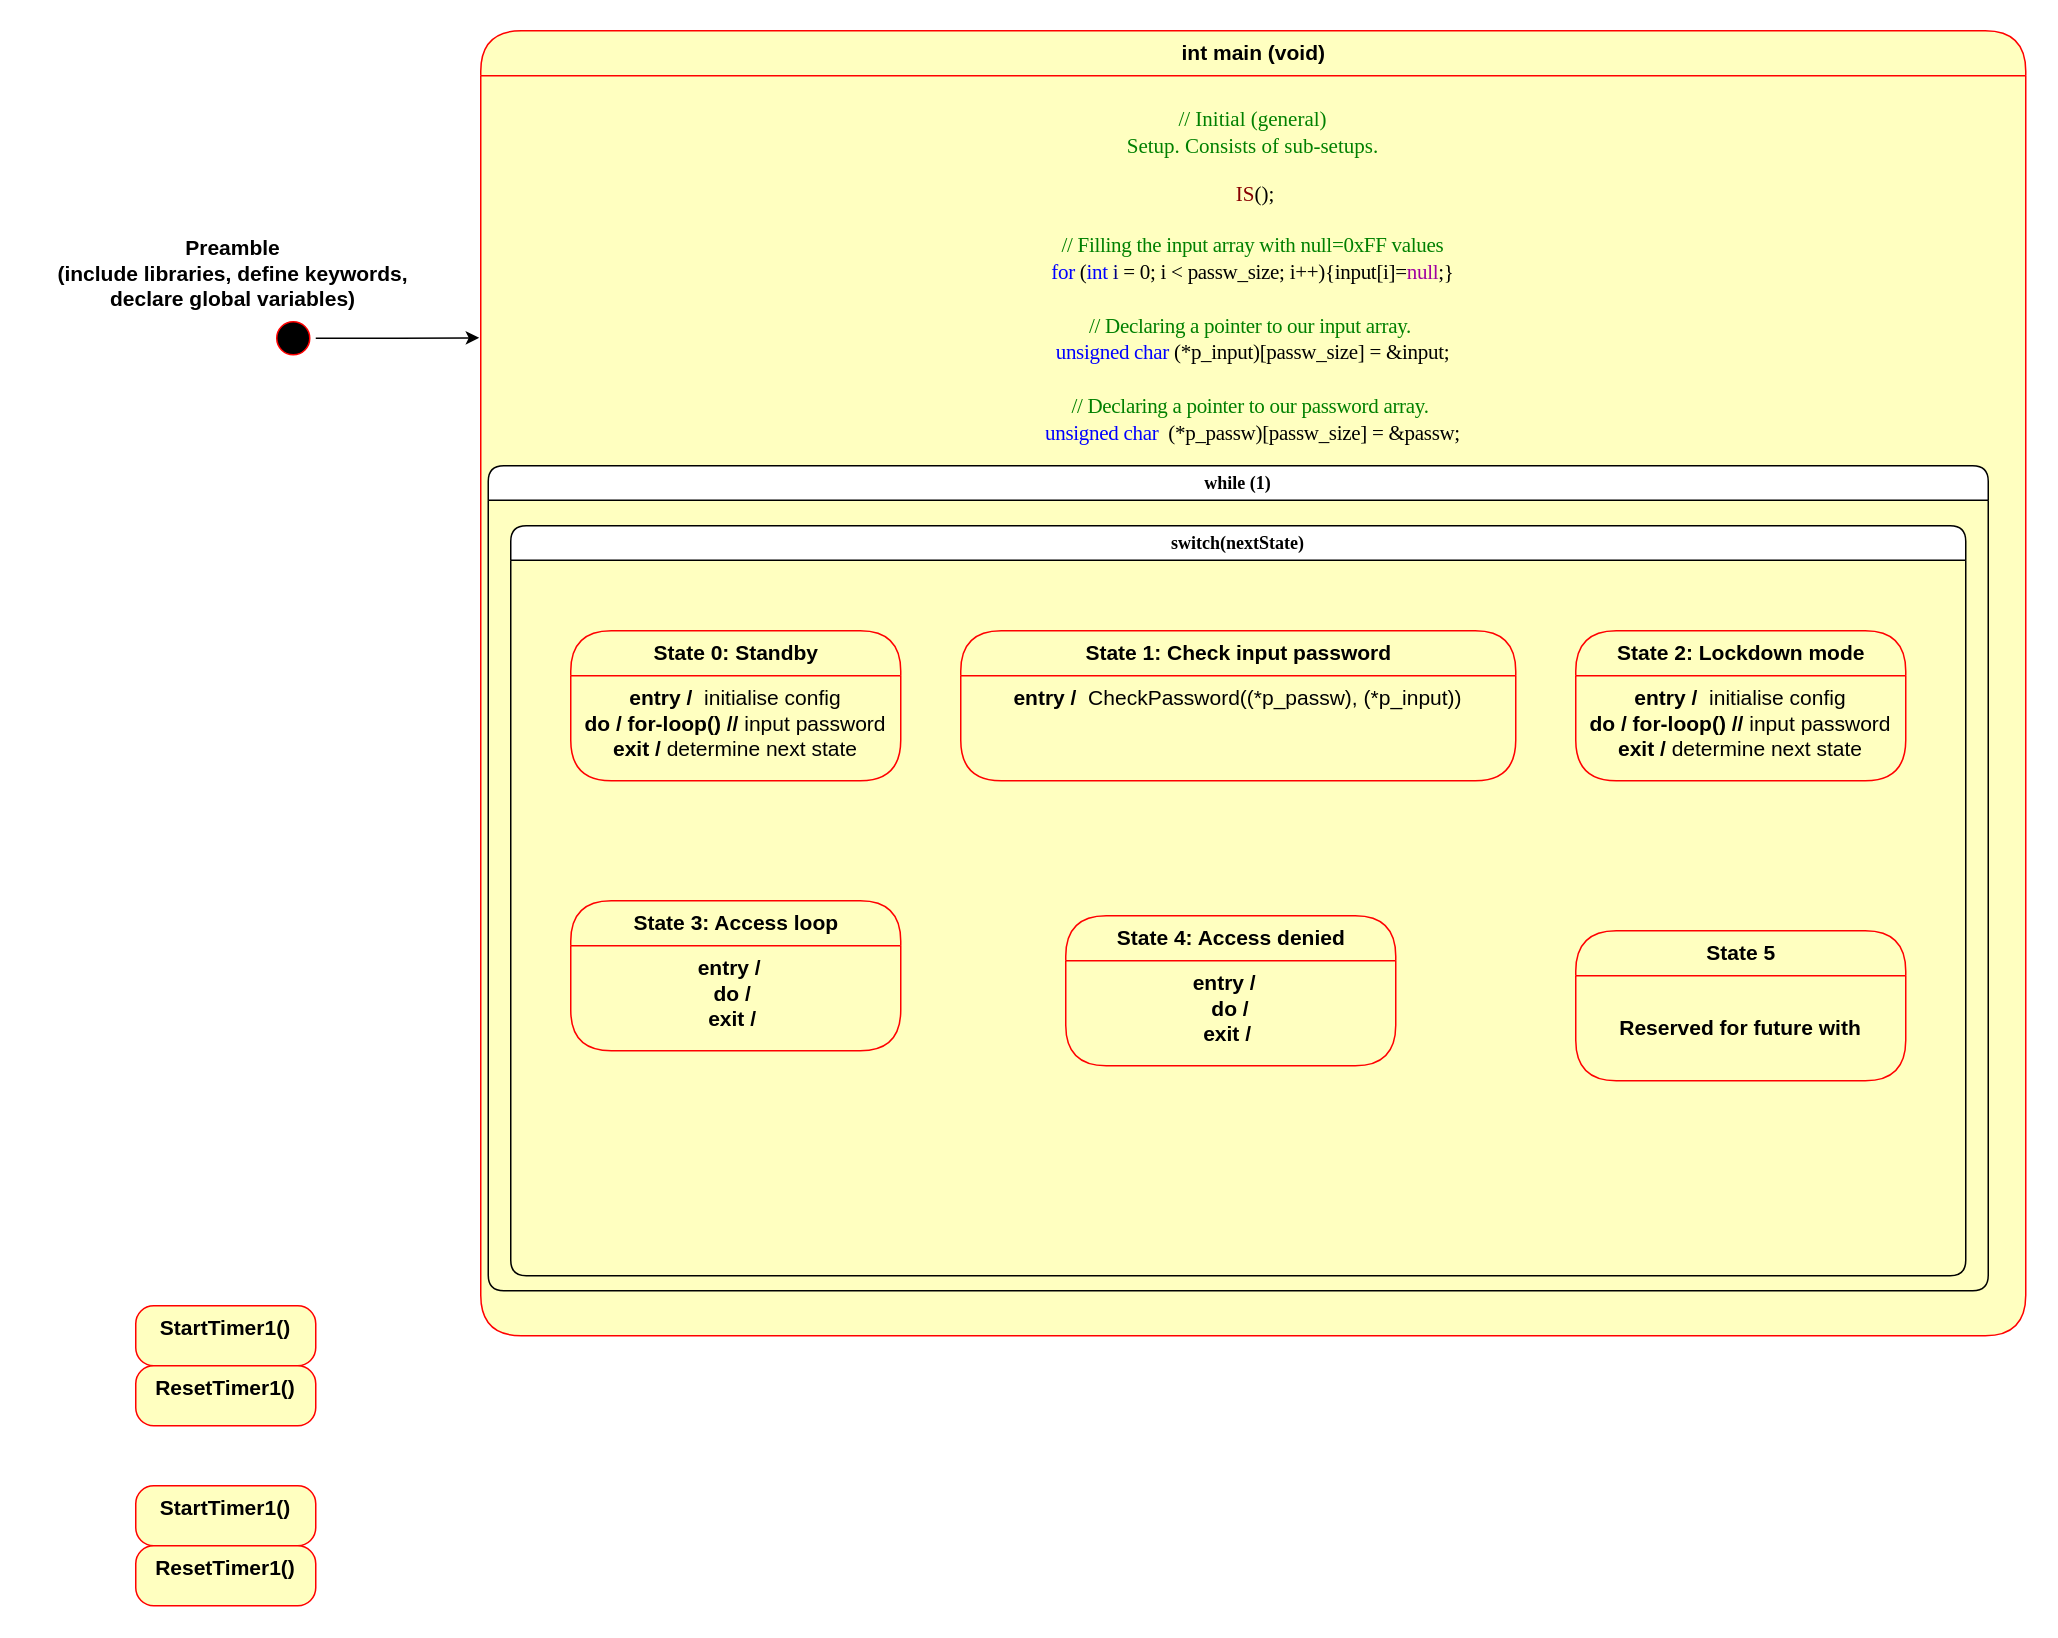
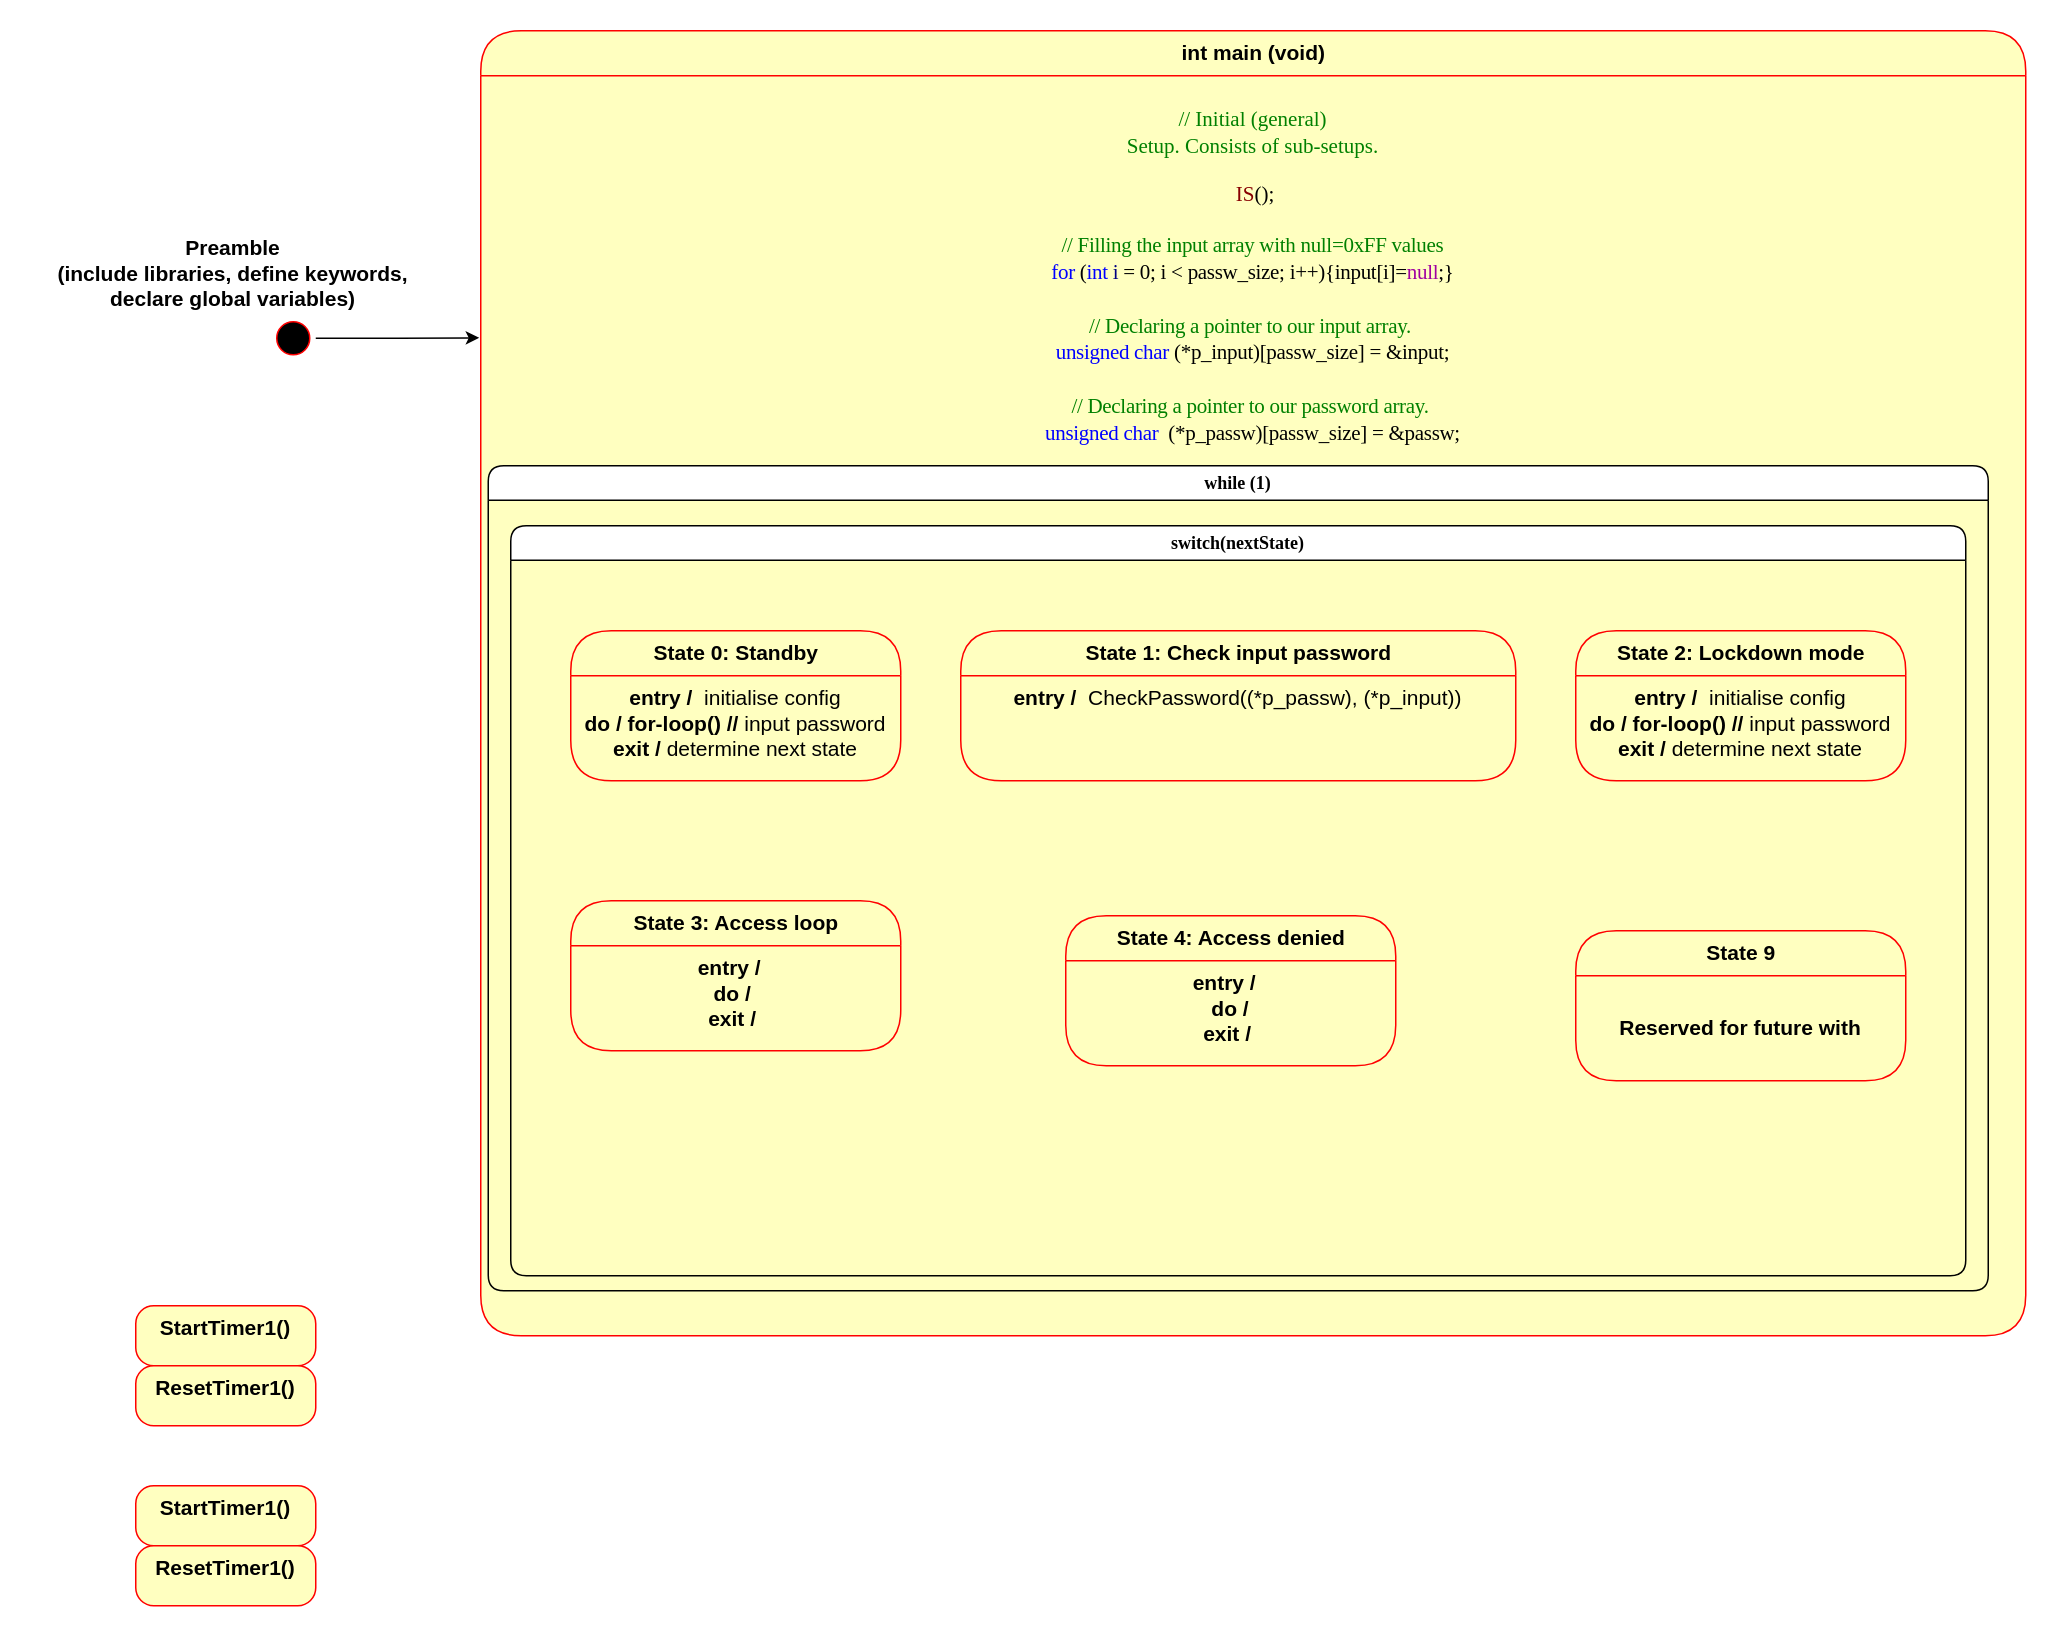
(1742, 953) -> (1742, 953)
